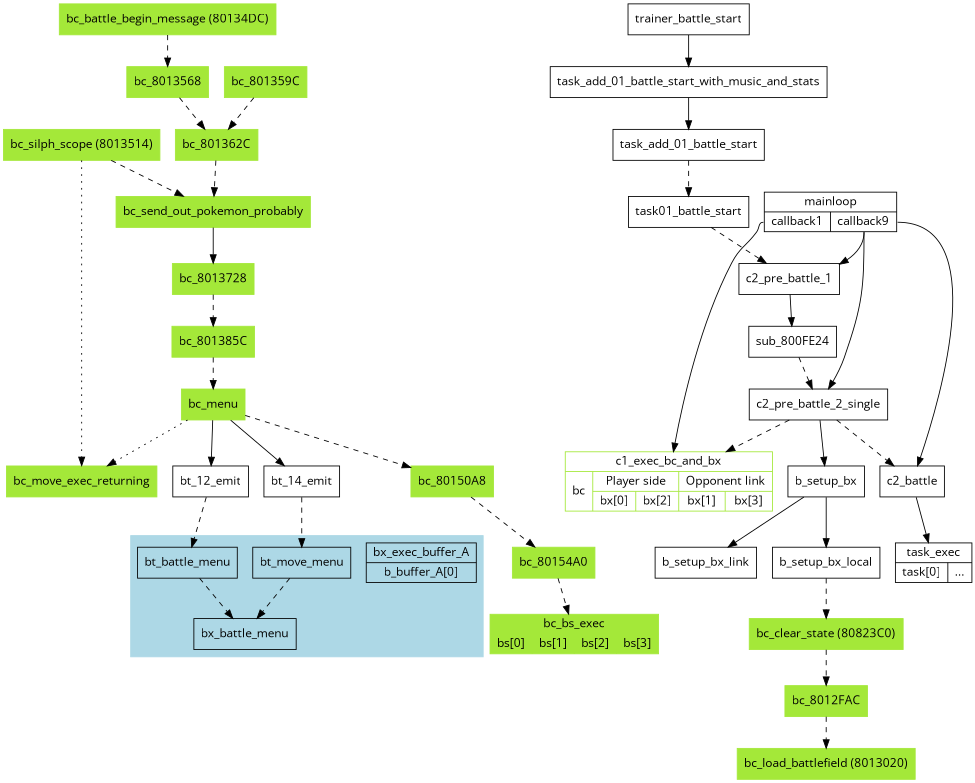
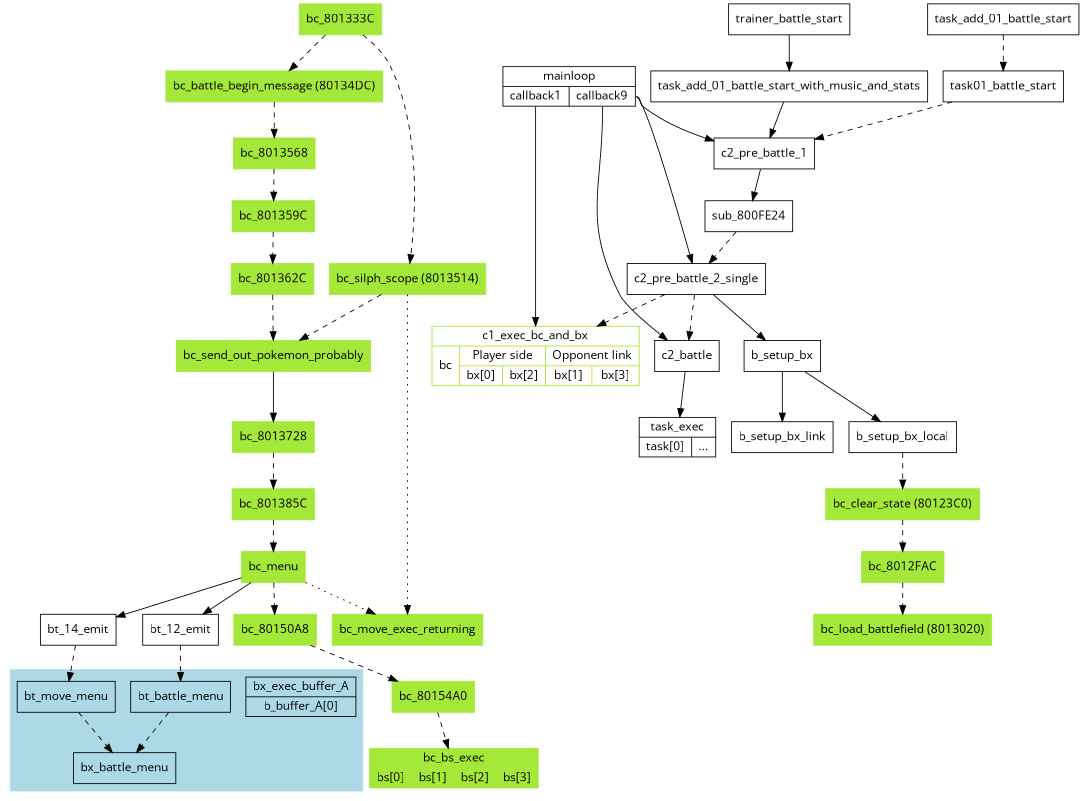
none -> (340, 19)
(689, 109) -> (778, 116)
(189, 110) -> (274, 181)
(826, 634) -> (903, 504)
